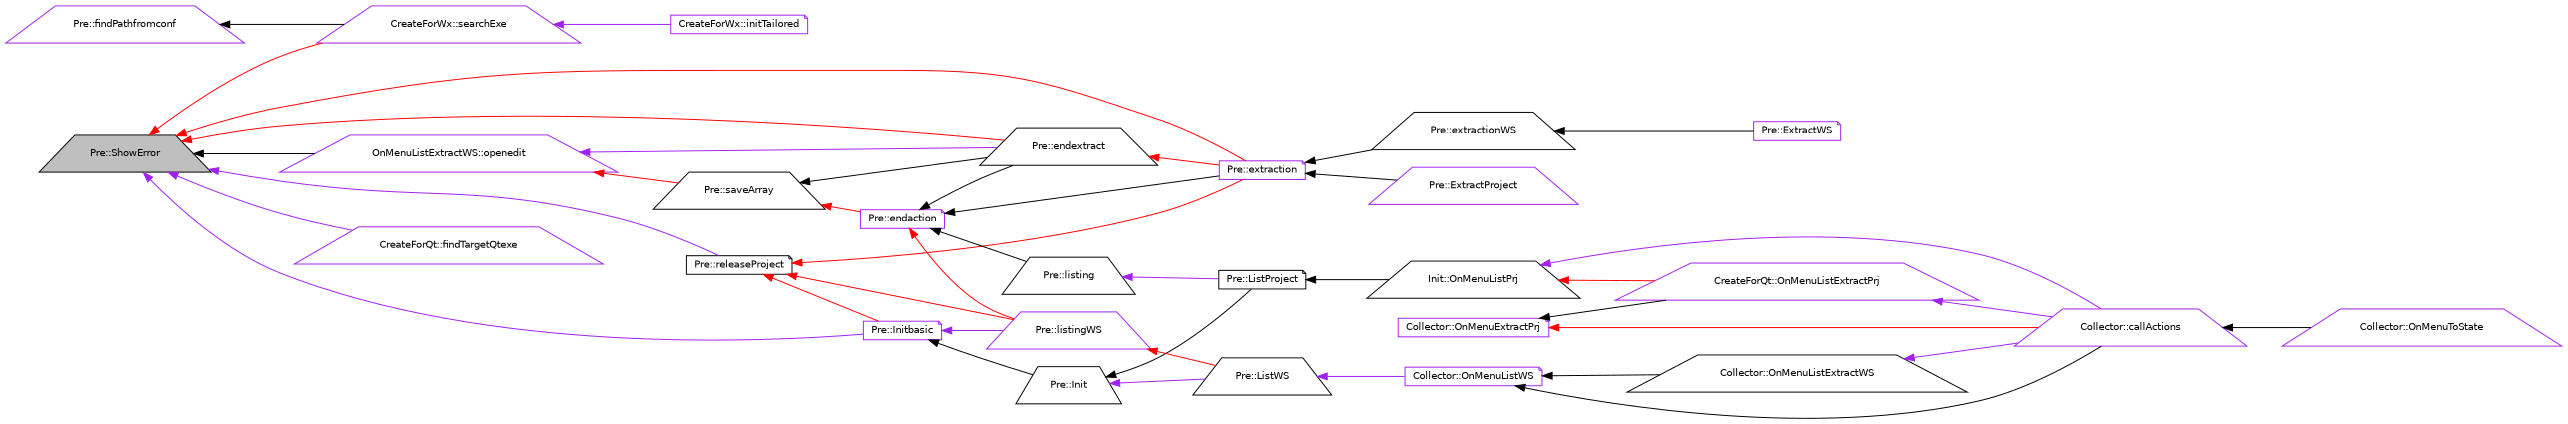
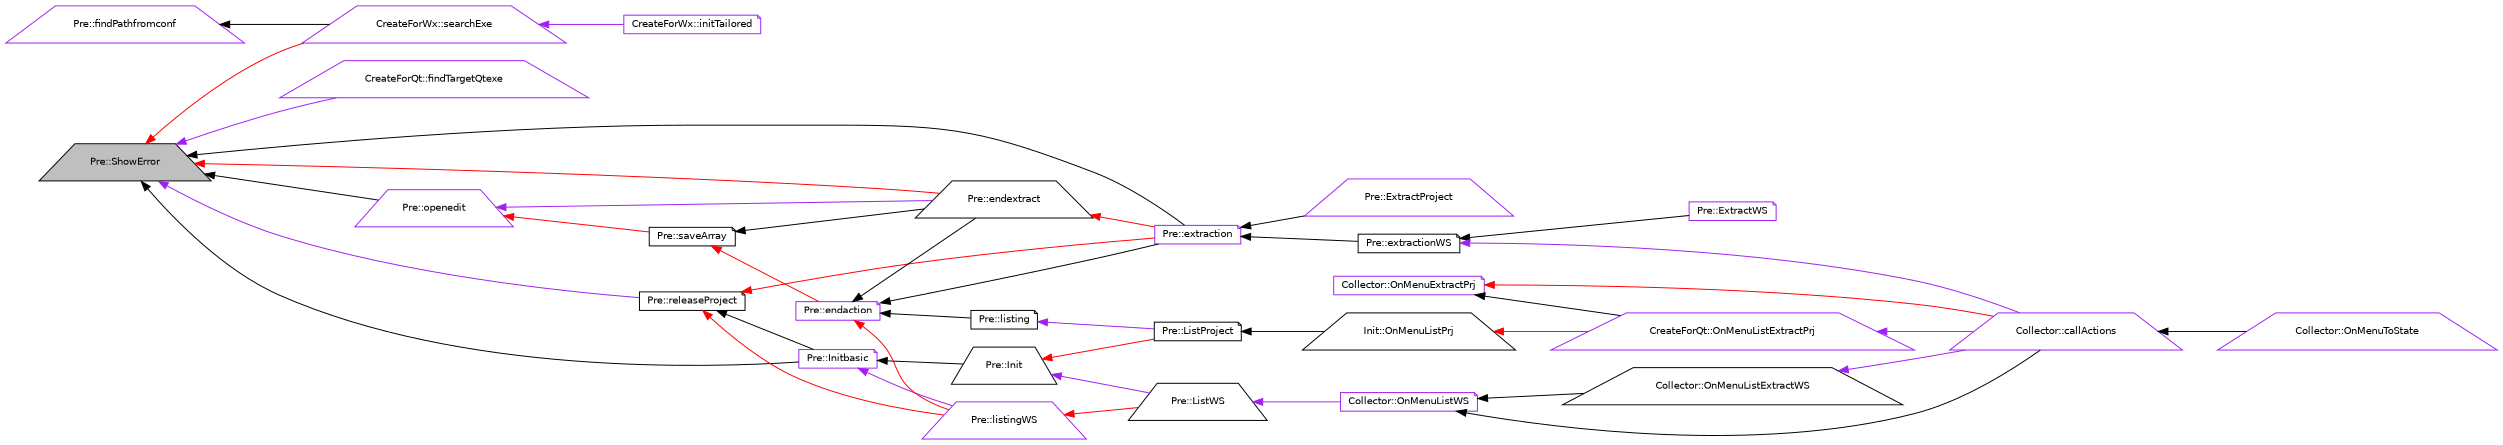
(721, 70) -> (701, 125)
(1474, 131) -> (1409, 243)
(449, 154) -> (434, 208)
(739, 191) -> (692, 237)
(1832, 238) -> (1748, 257)
(1069, 276) -> (1004, 320)
(825, 300) -> (770, 332)
(488, 324) -> (451, 345)
(1188, 340) -> (1103, 348)
